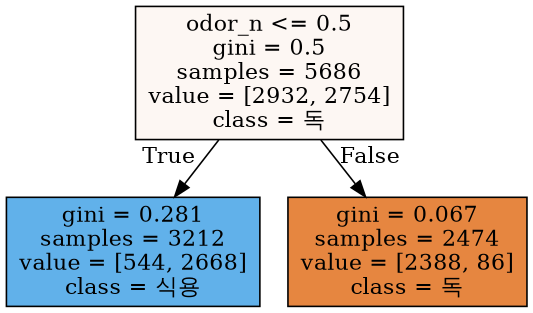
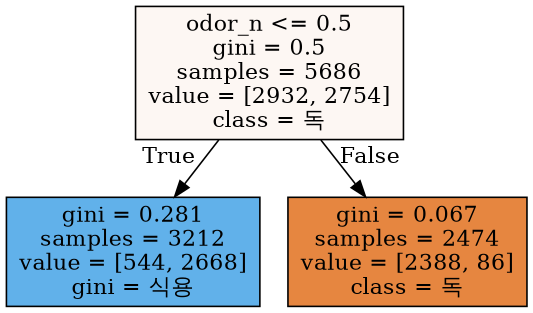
(133, 252) -> (133, 252)
